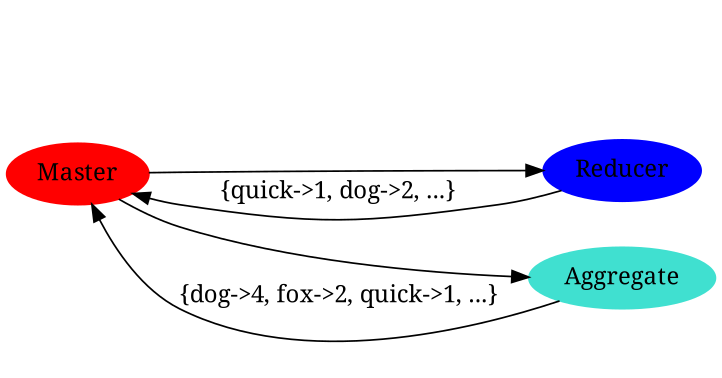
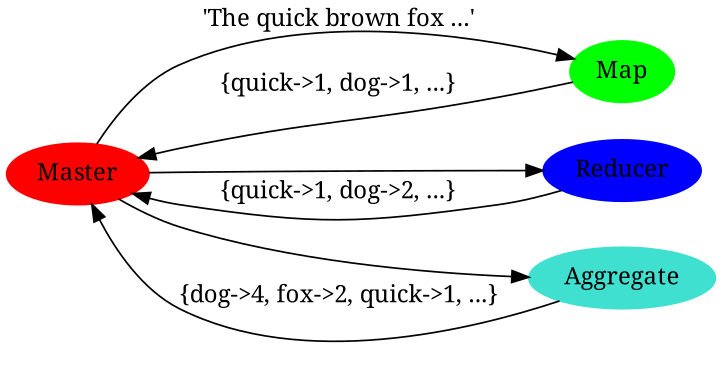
none -> (622, 72)
